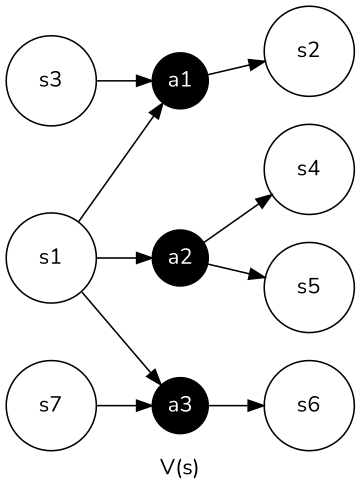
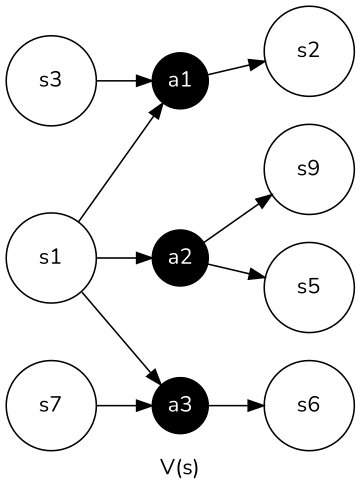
(309, 169) -> (309, 169)
